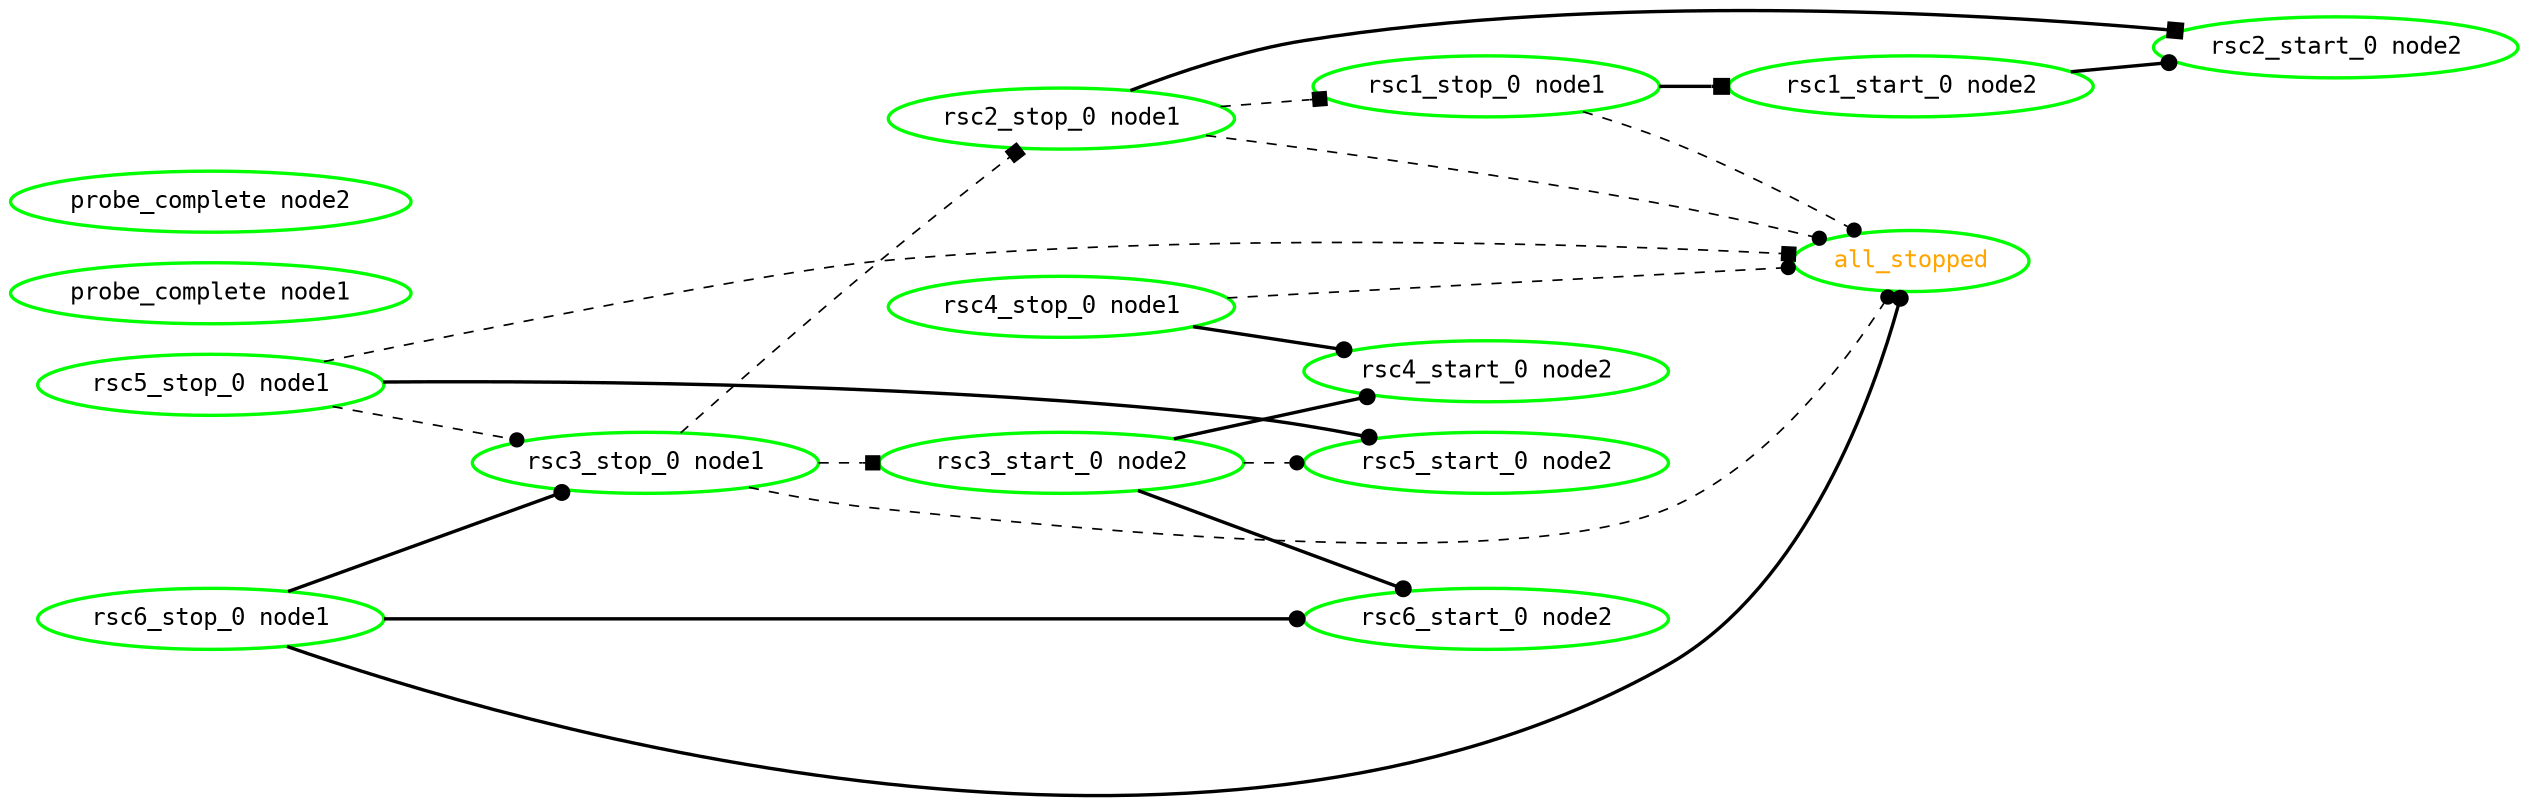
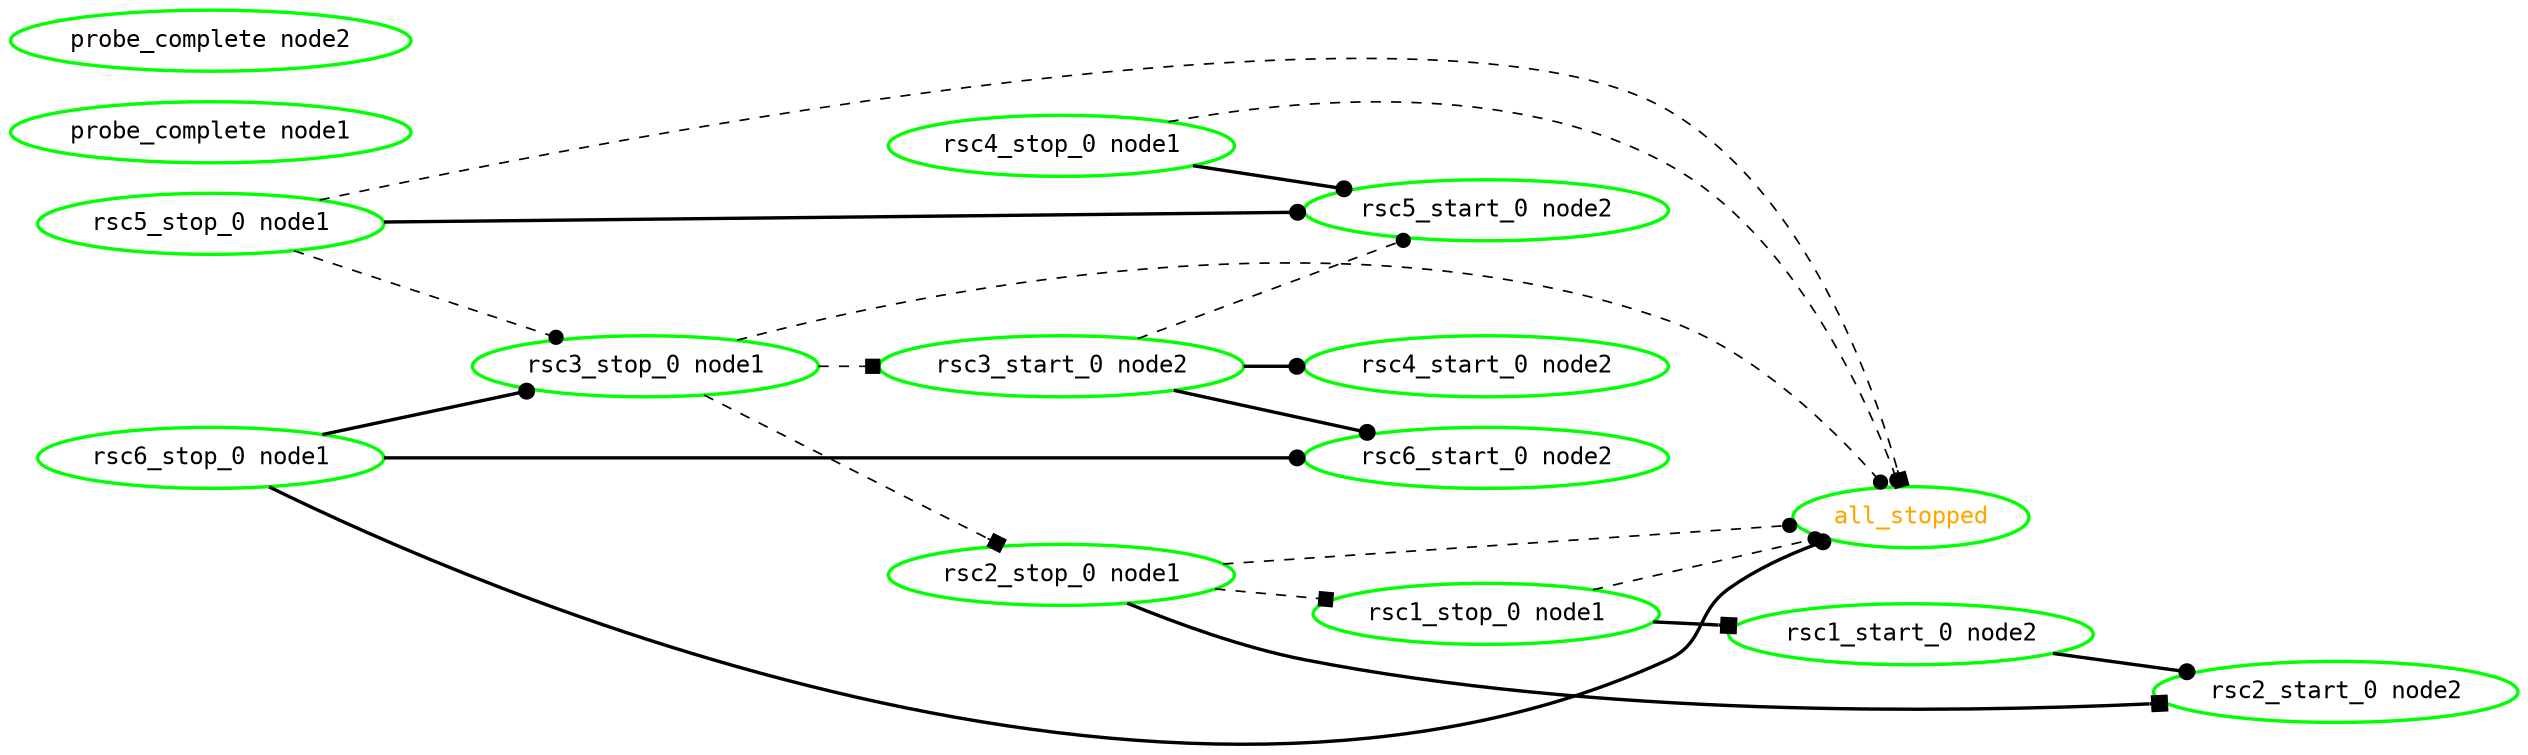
(1265, 338) -> (1265, 177)
